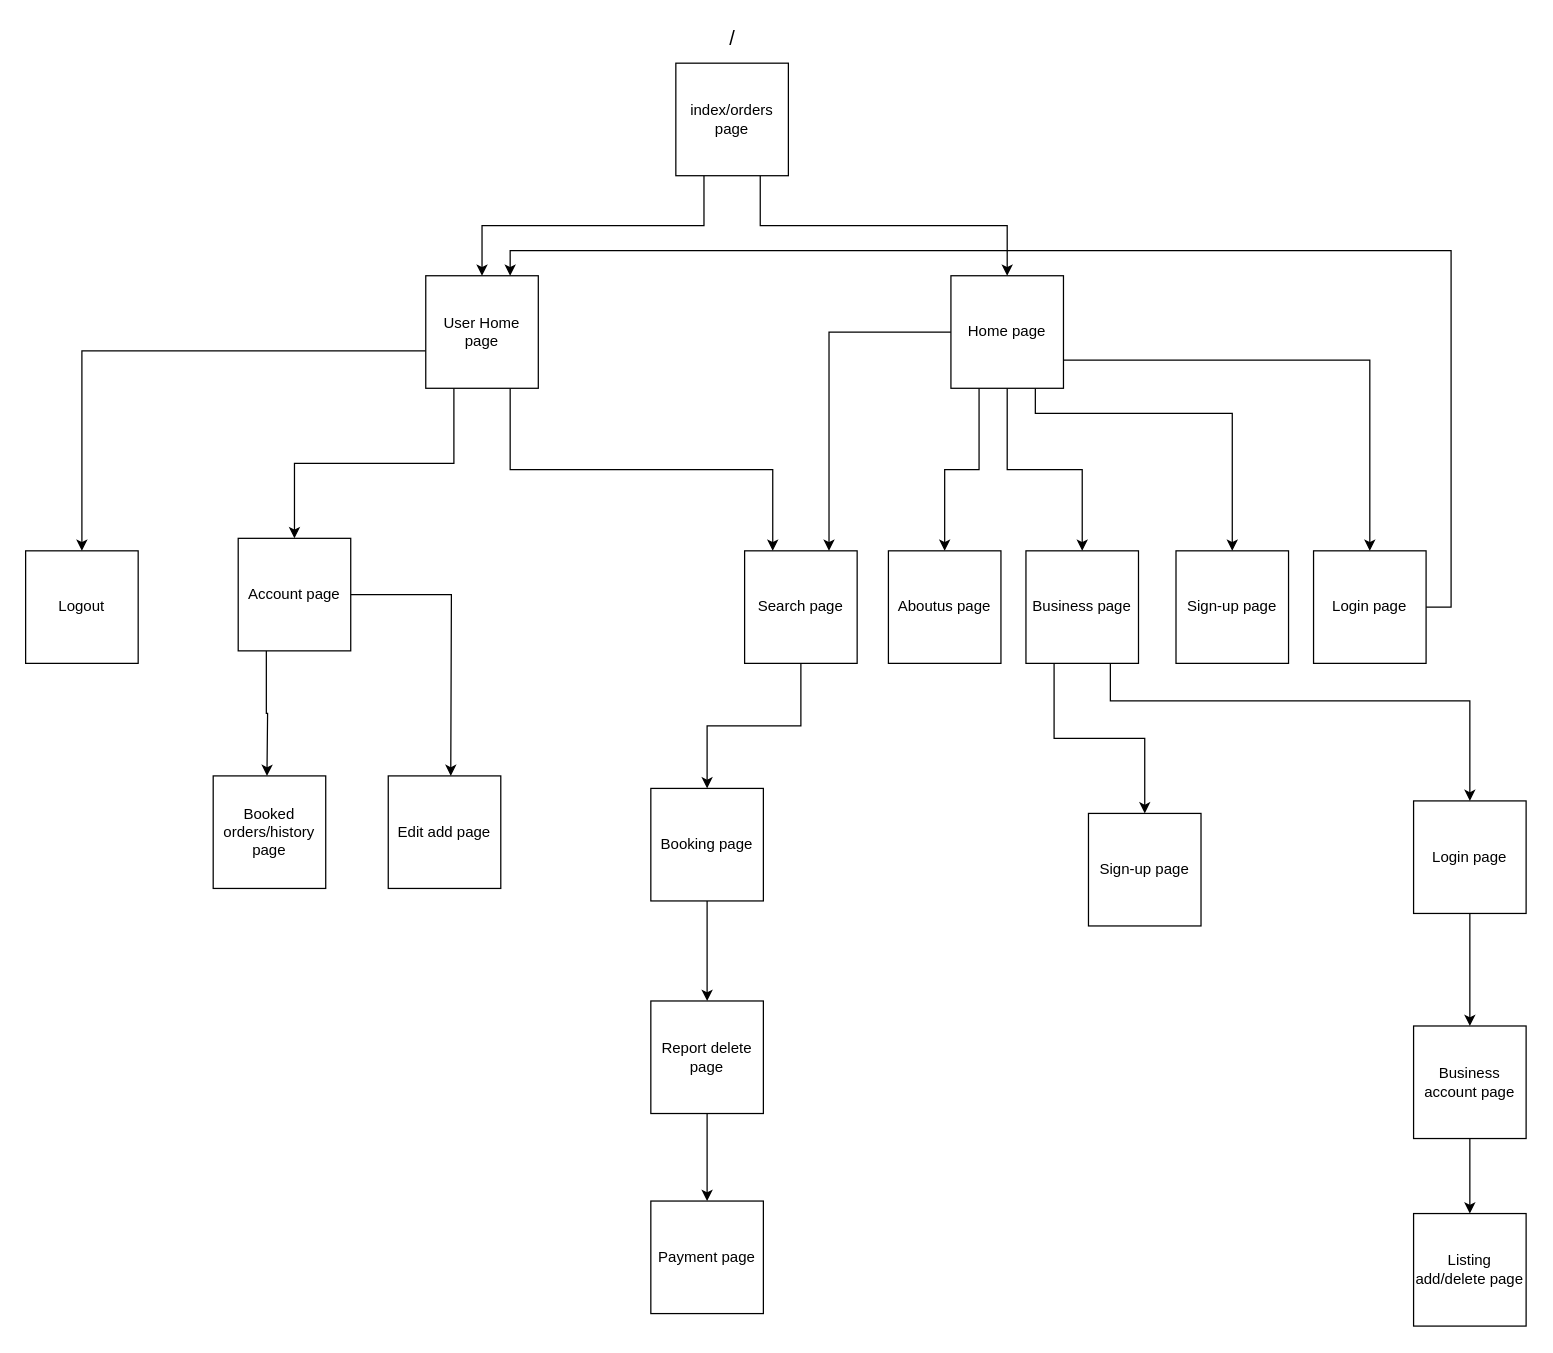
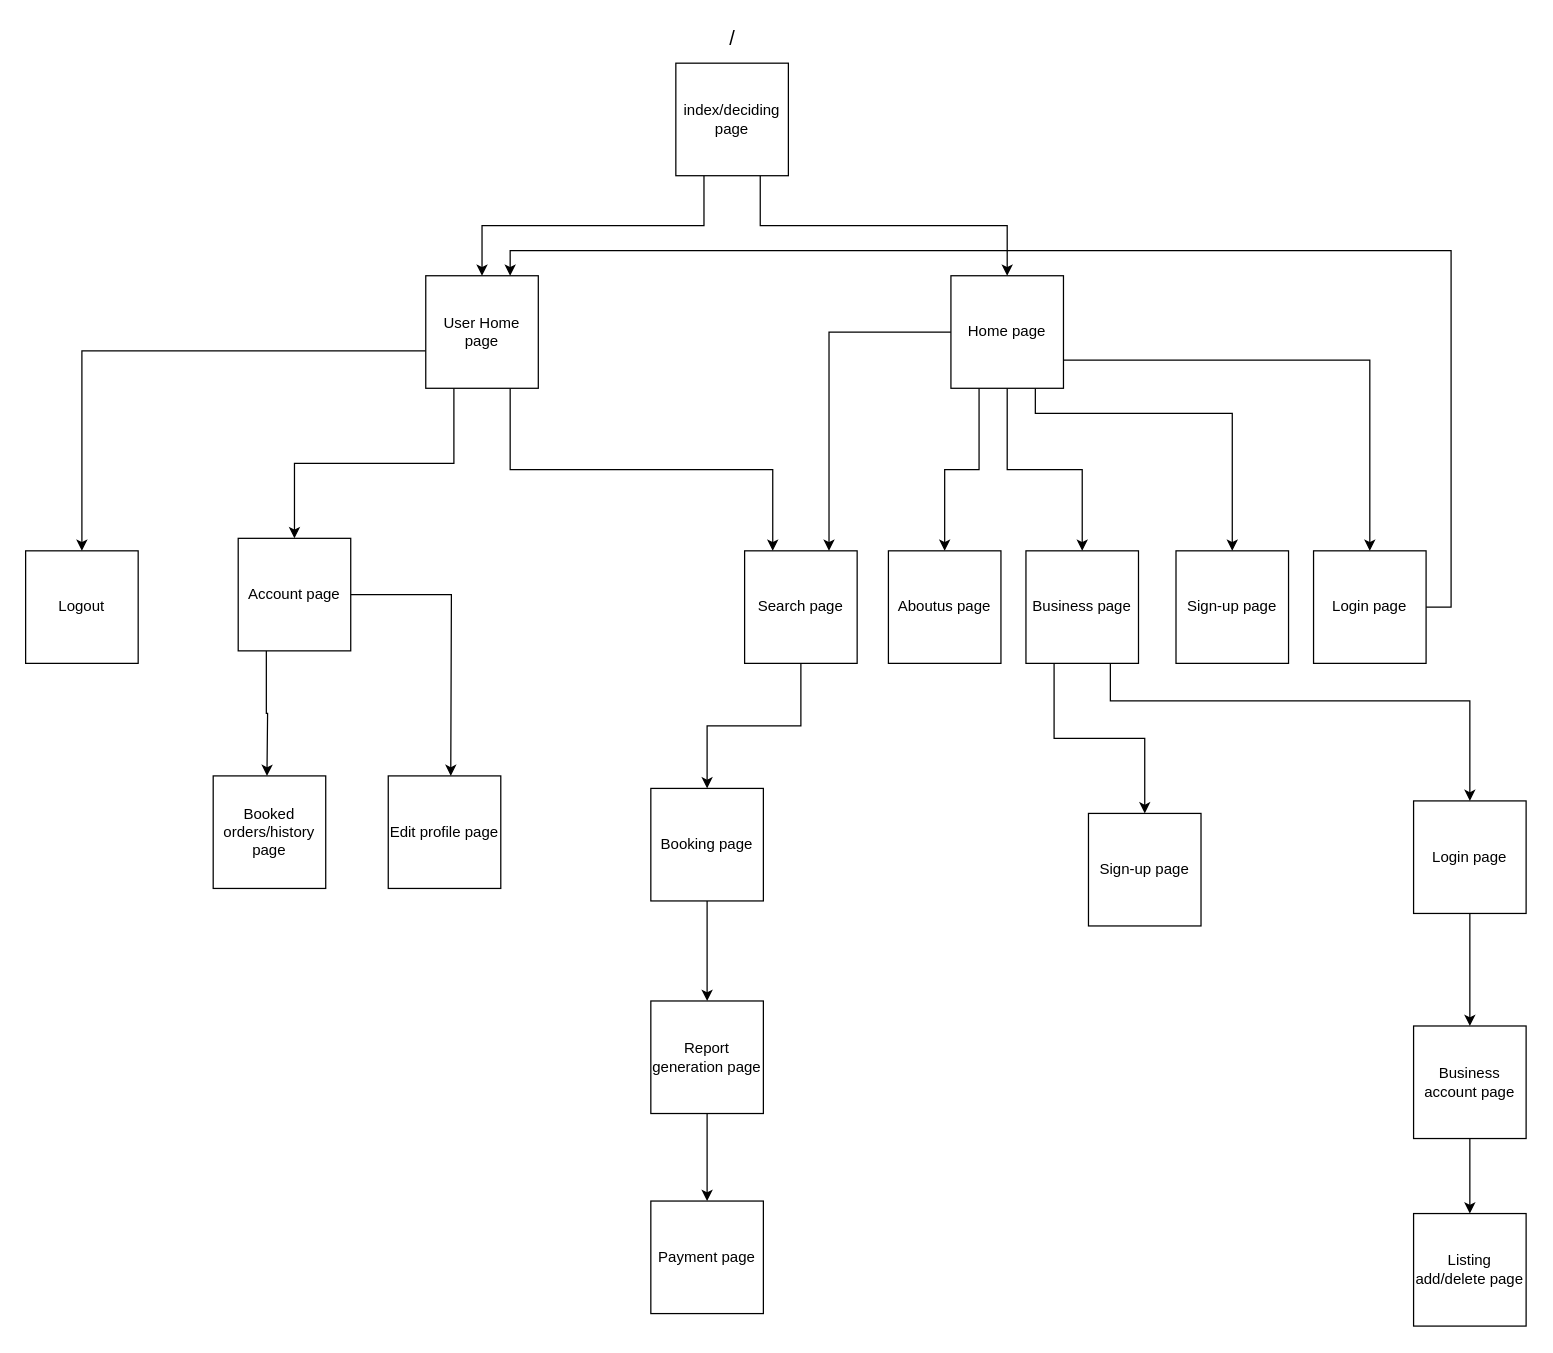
(732, 119) -> (732, 119)
(444, 832) -> (444, 832)
(707, 1057) -> (707, 1057)
